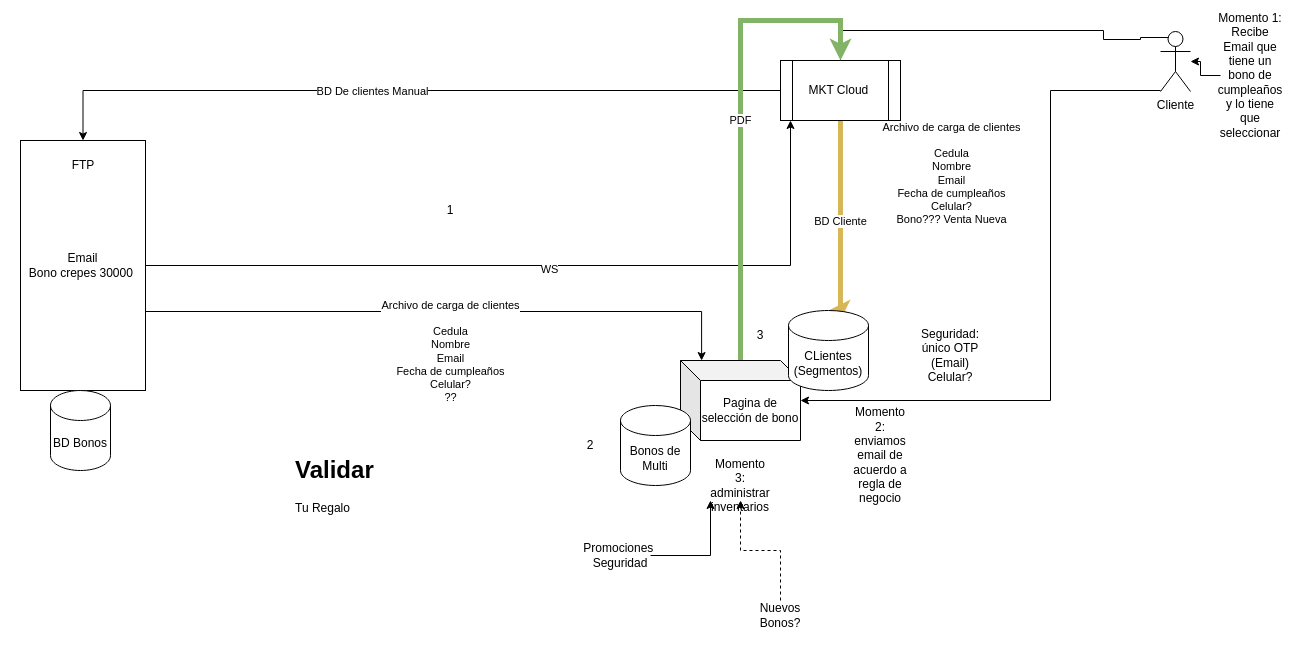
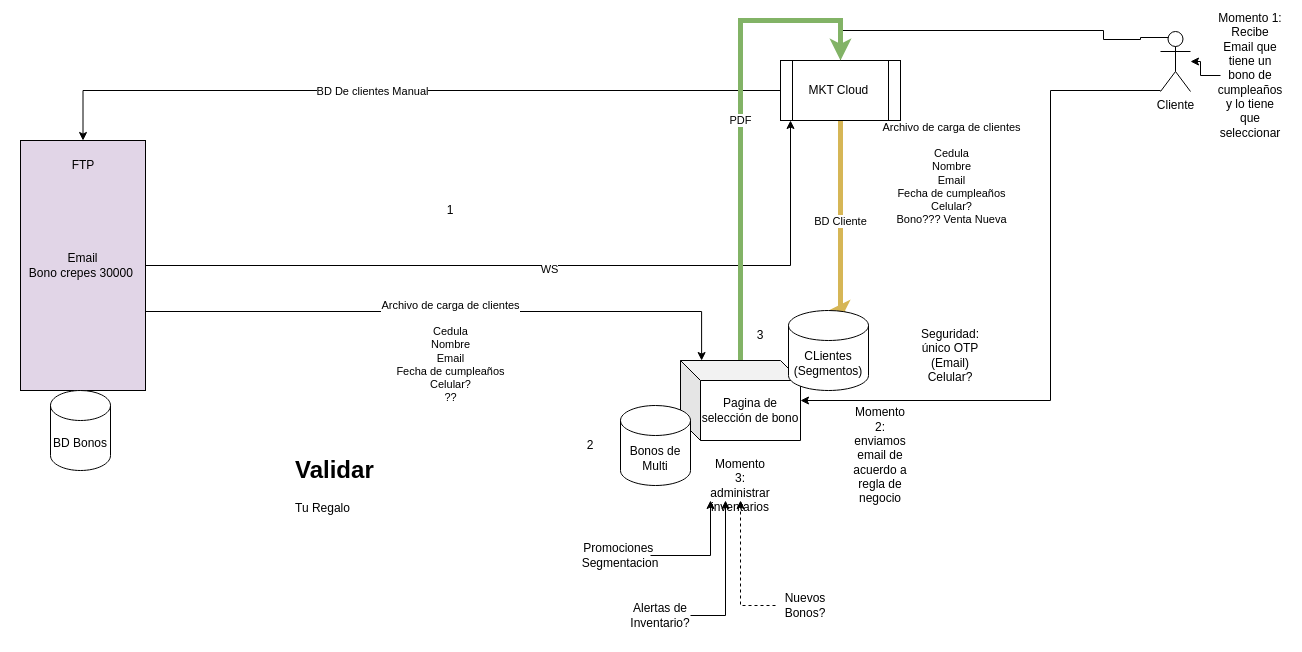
(83, 266) -> (83, 266)
(621, 556) -> (621, 556)
none -> (726, 579)
none -> (661, 616)
(781, 616) -> (806, 606)
